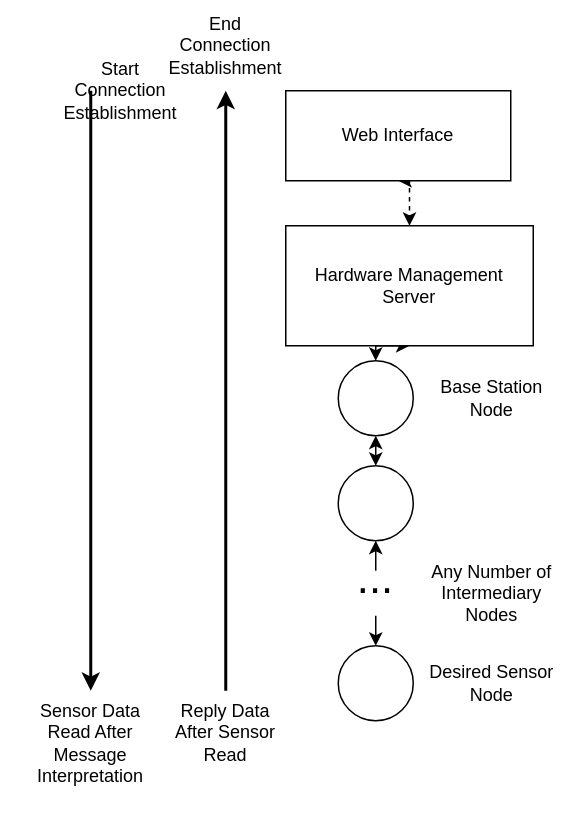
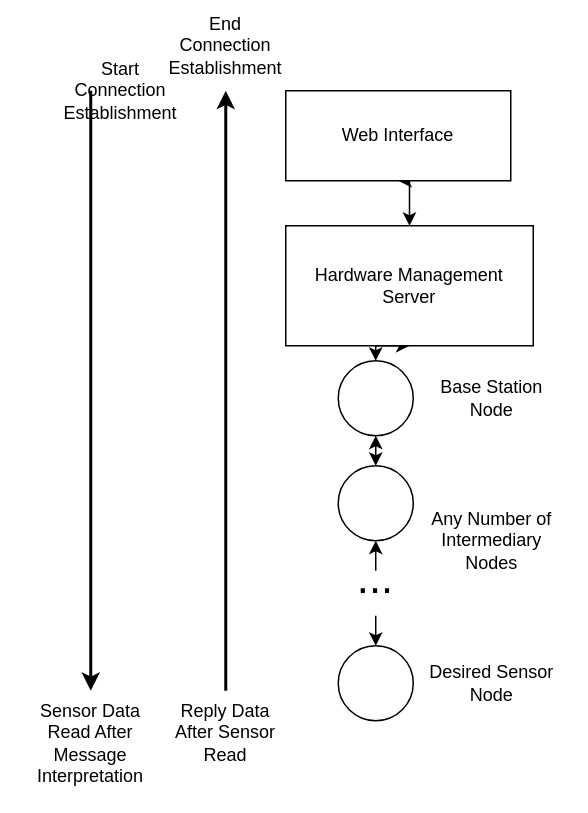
(410, 200) -> (410, 200)
(492, 593) -> (492, 541)
